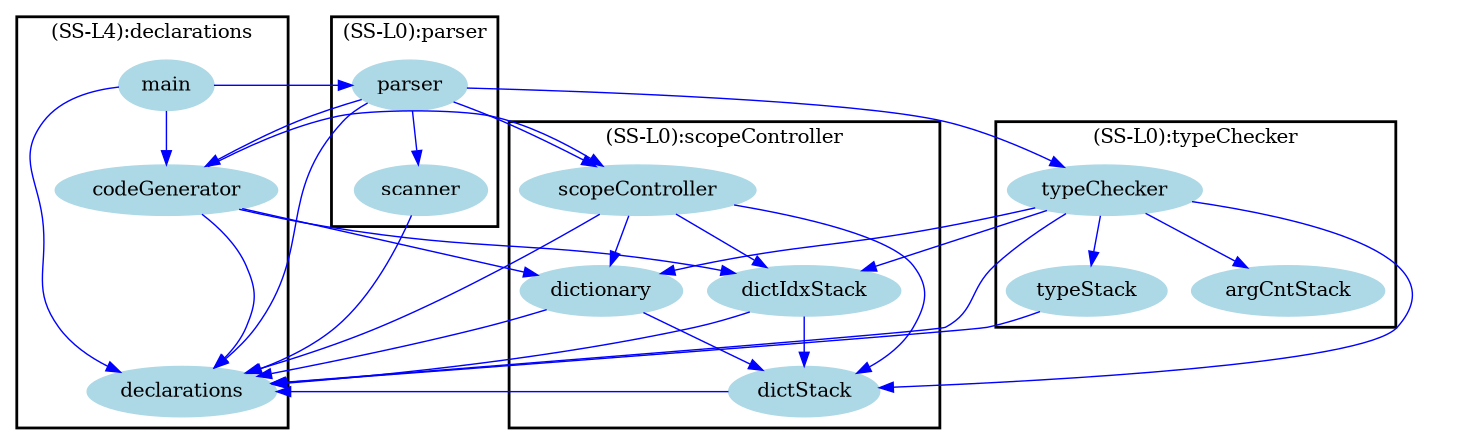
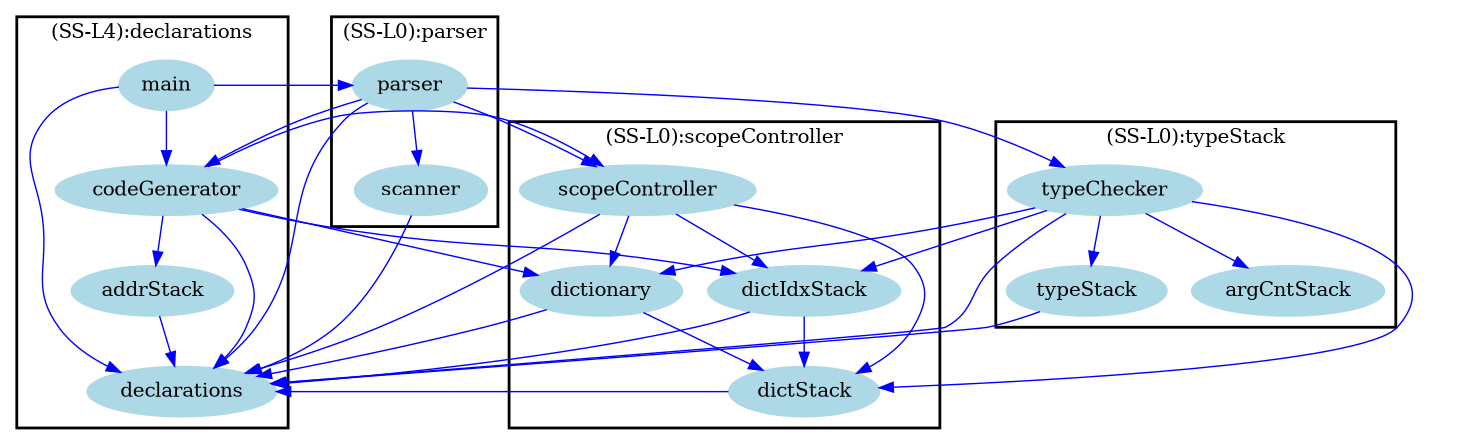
(1196, 138) -> (1196, 138)
none -> (152, 291)
